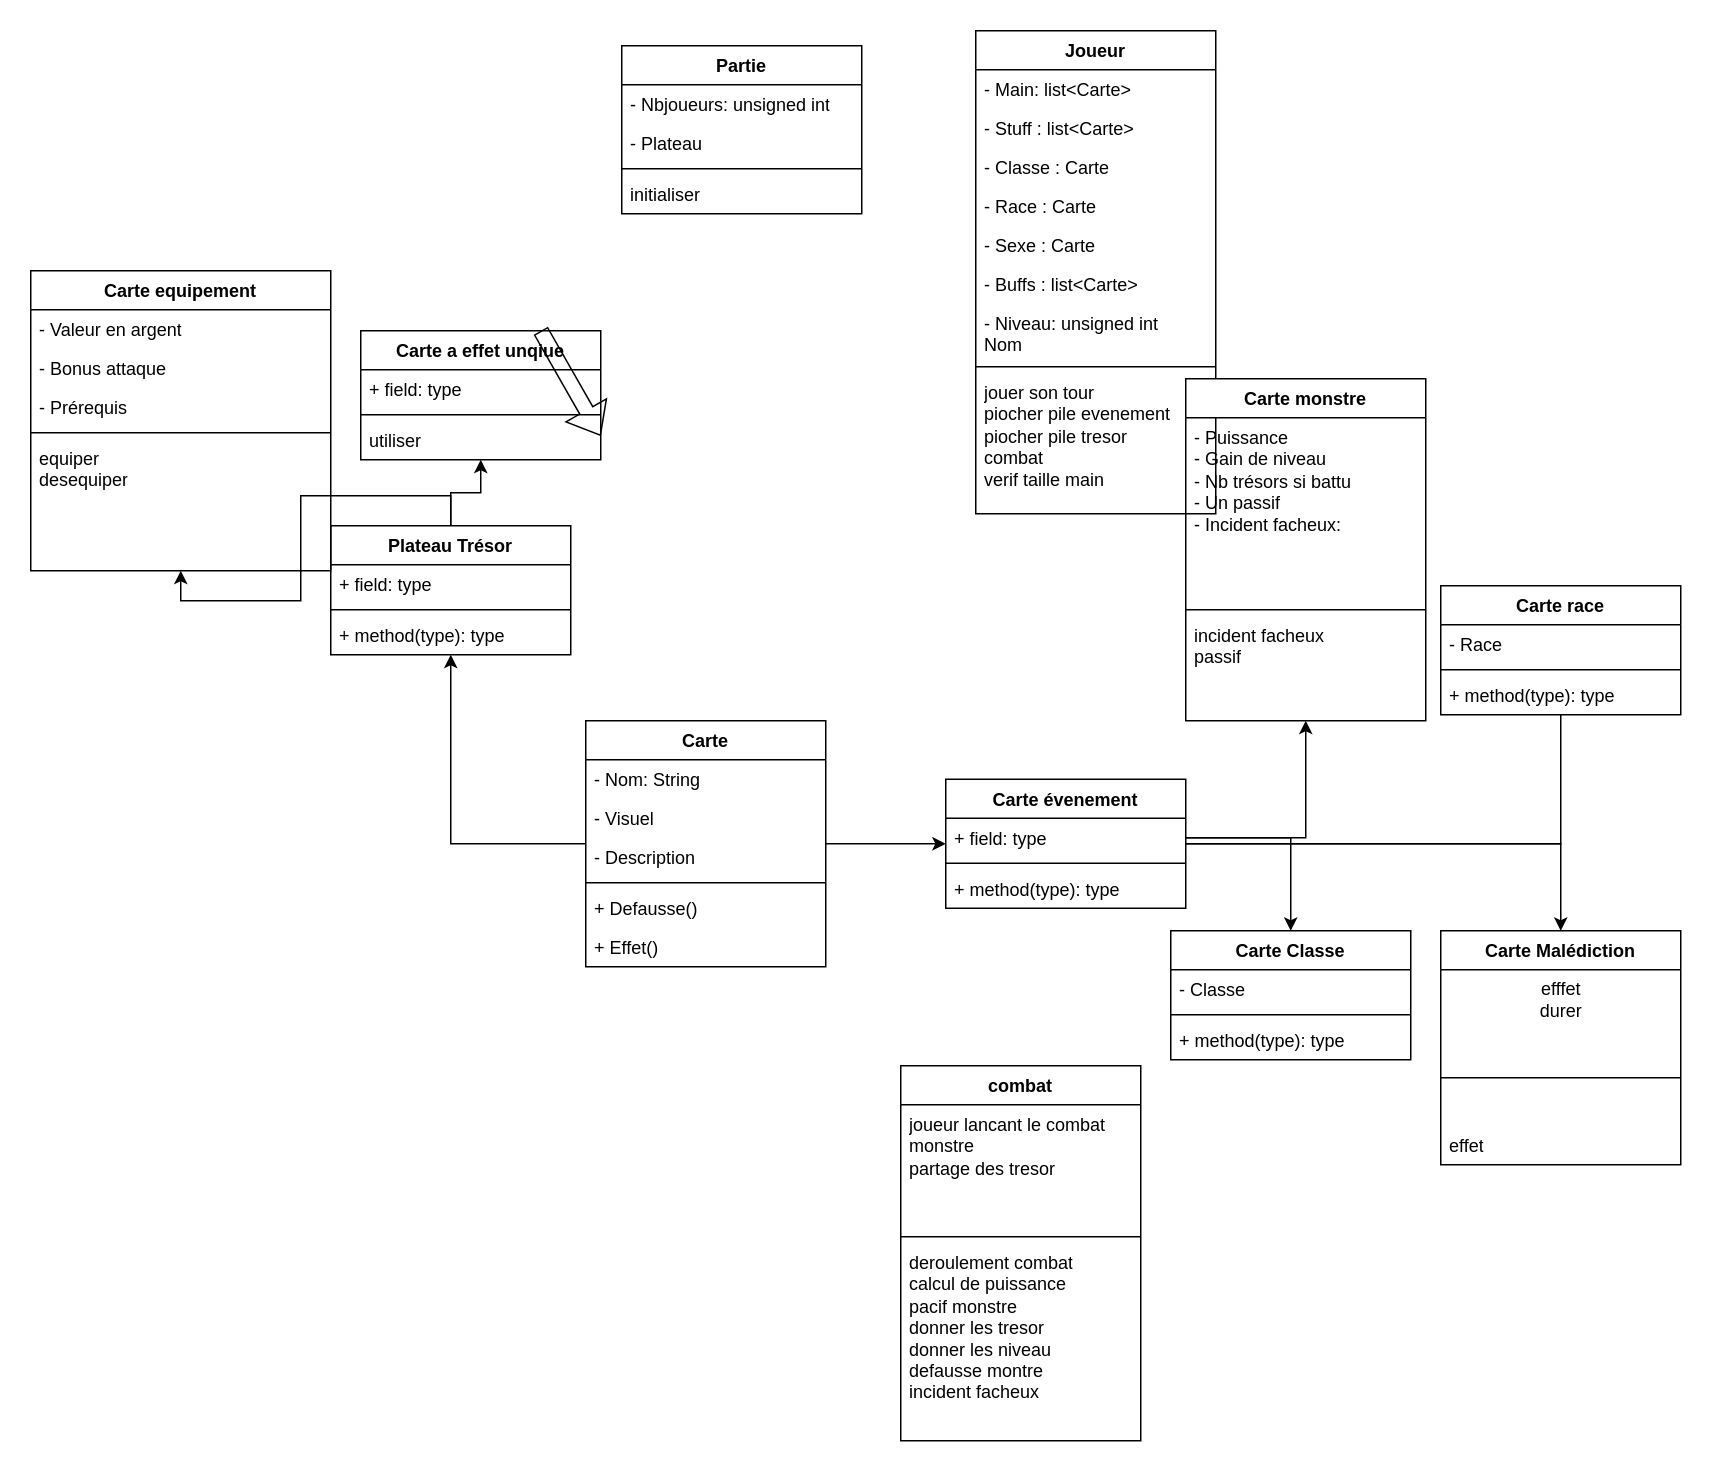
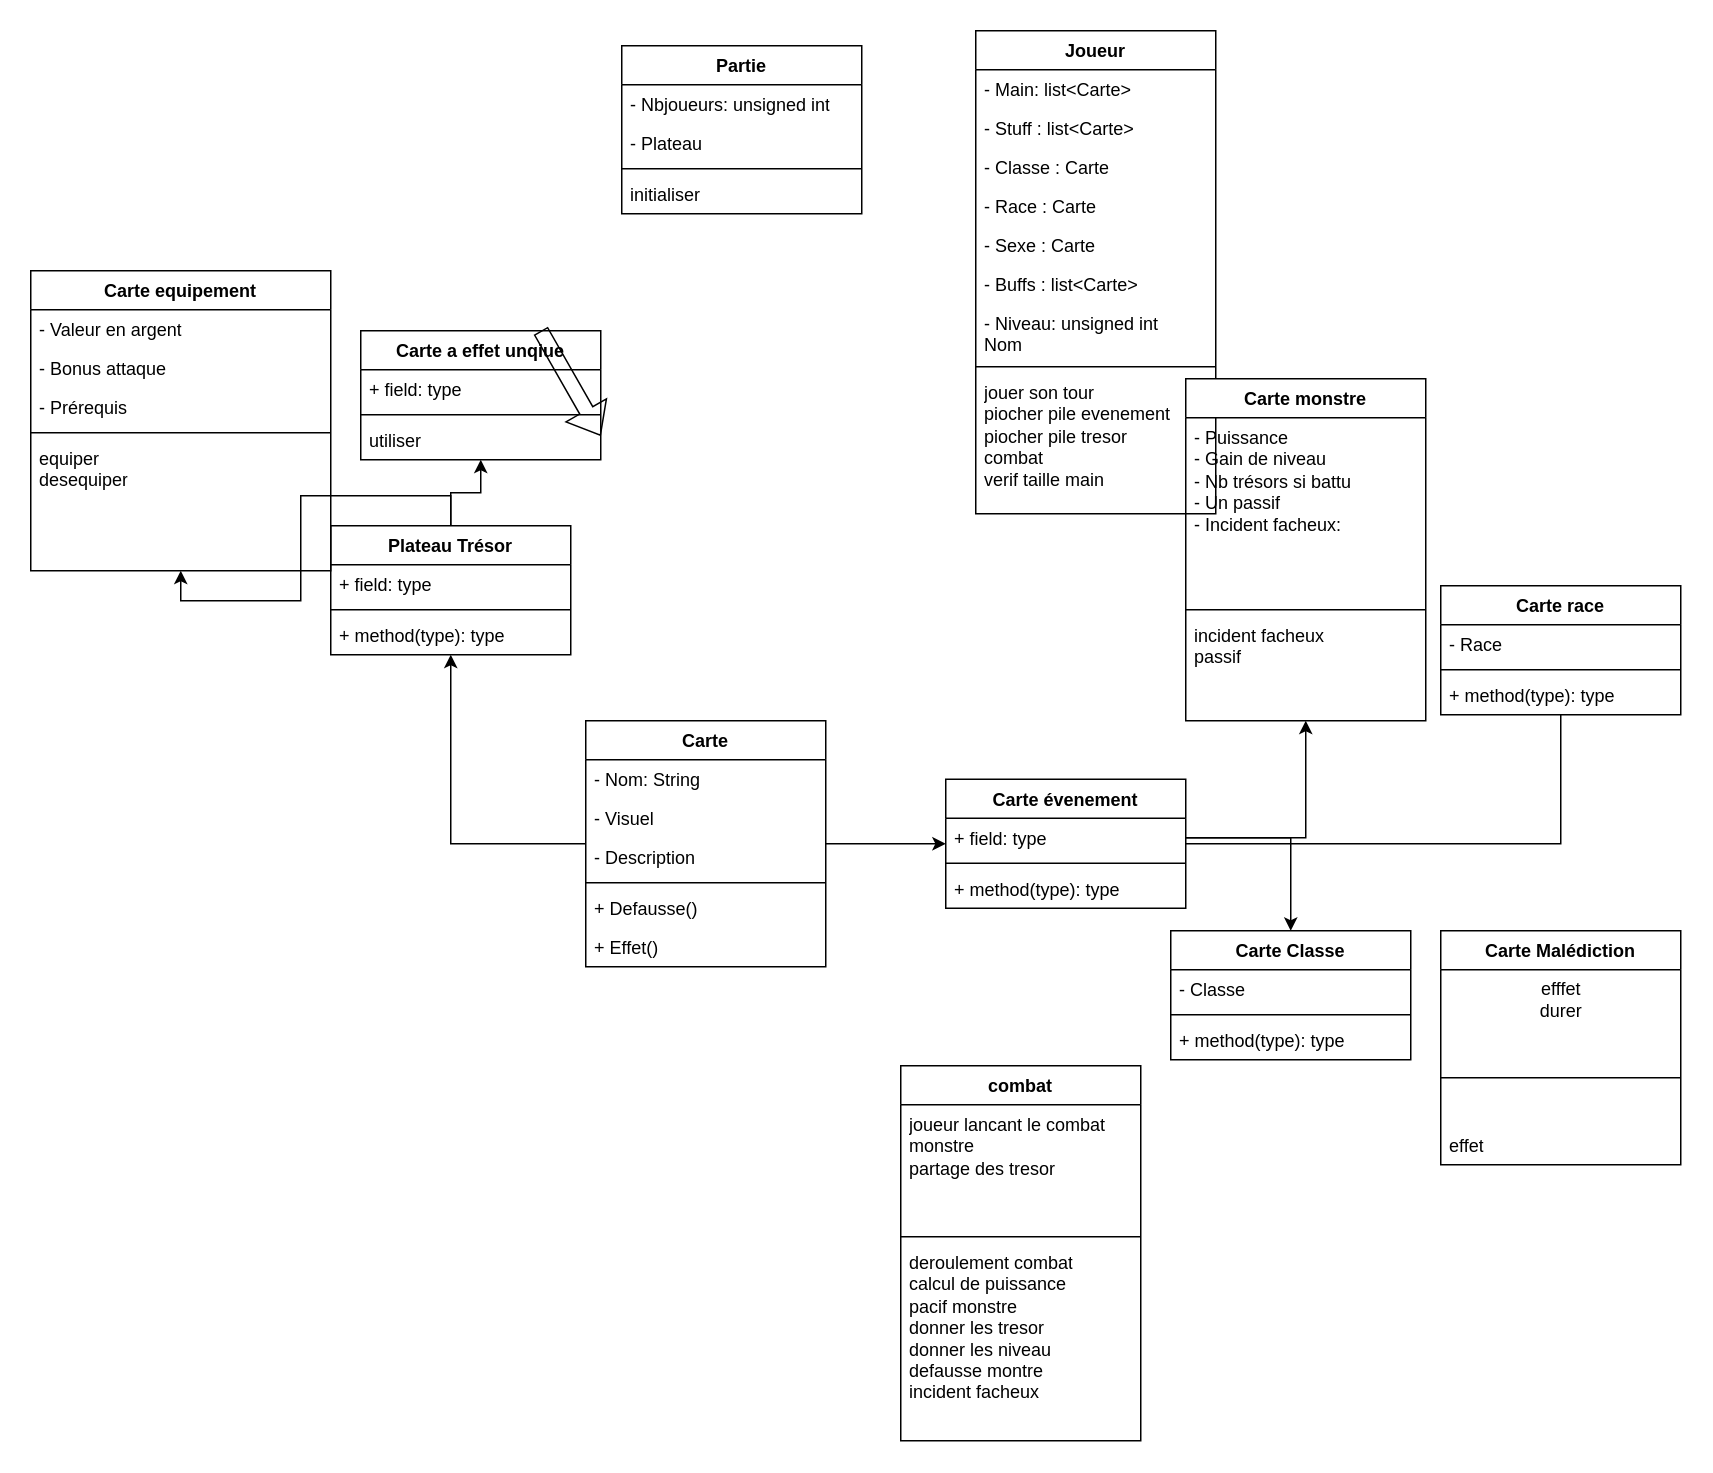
(1561, 882) -> none
